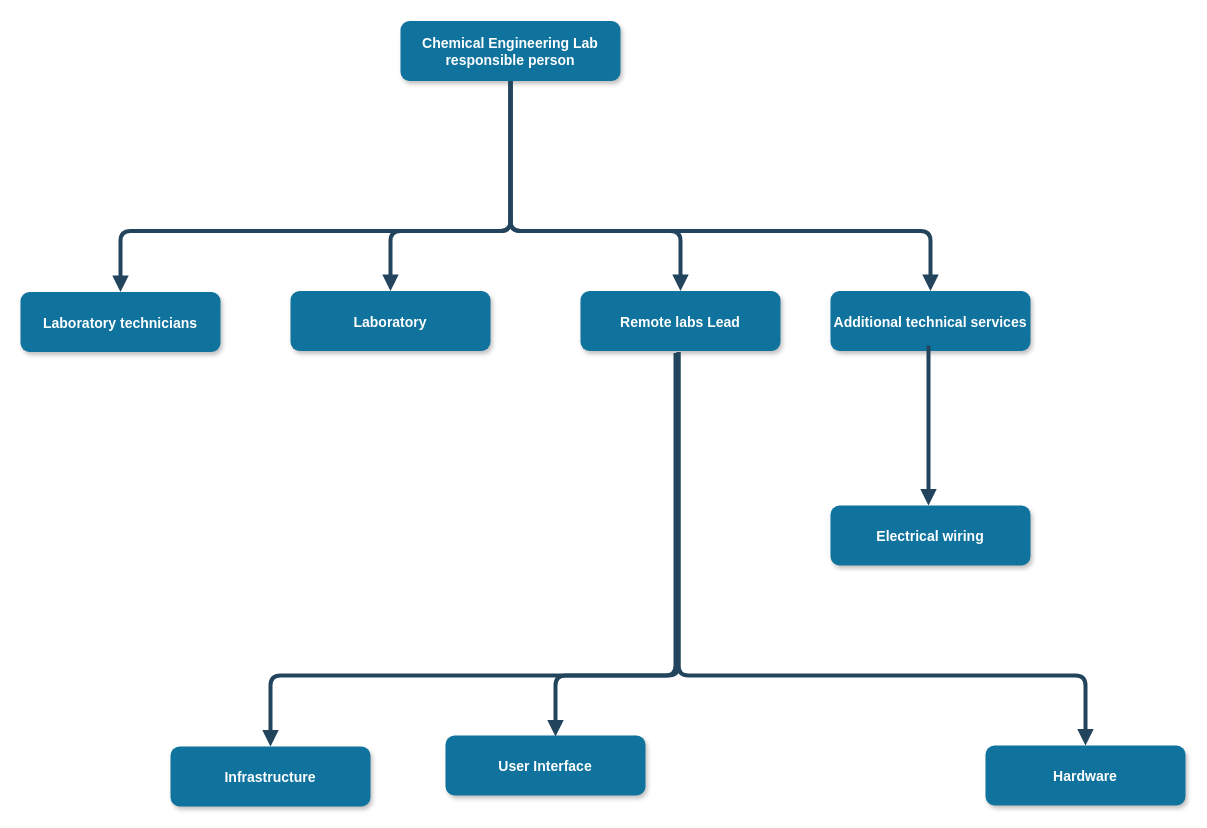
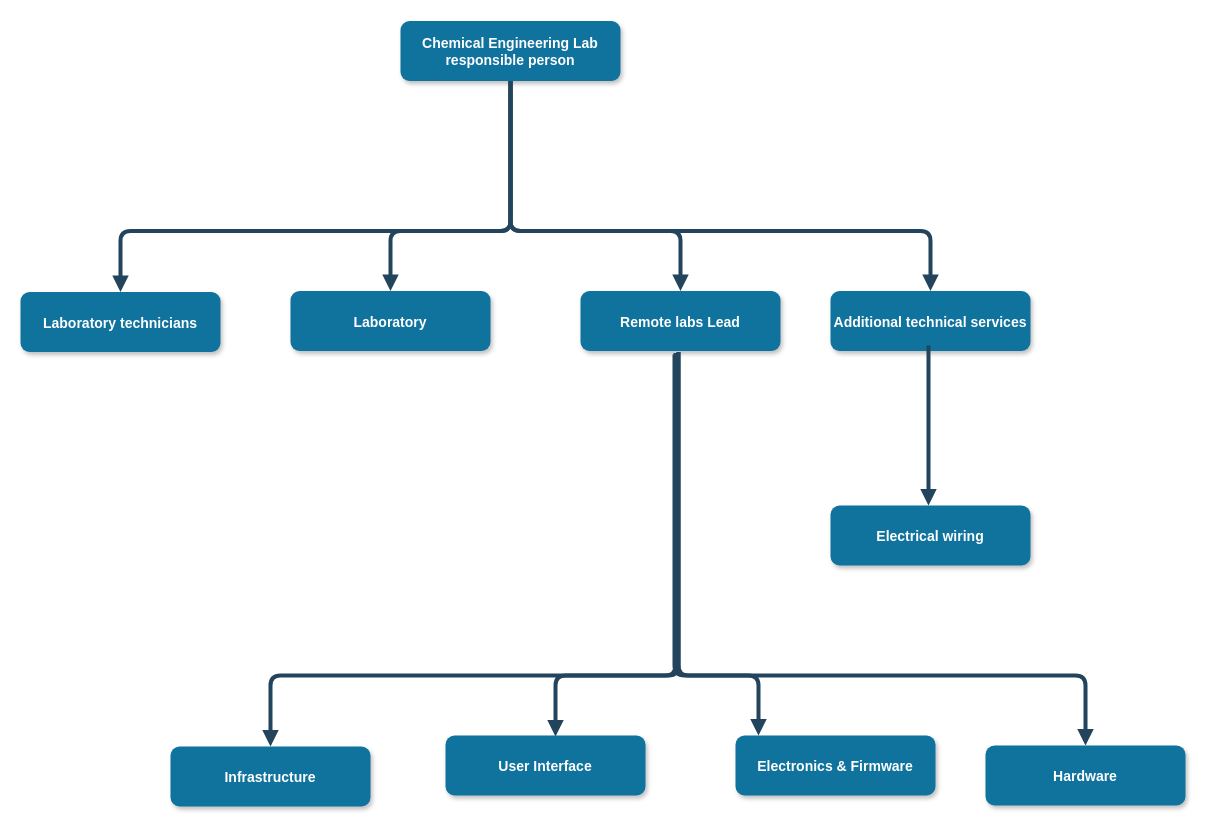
none -> (759, 700)
none -> (836, 766)
